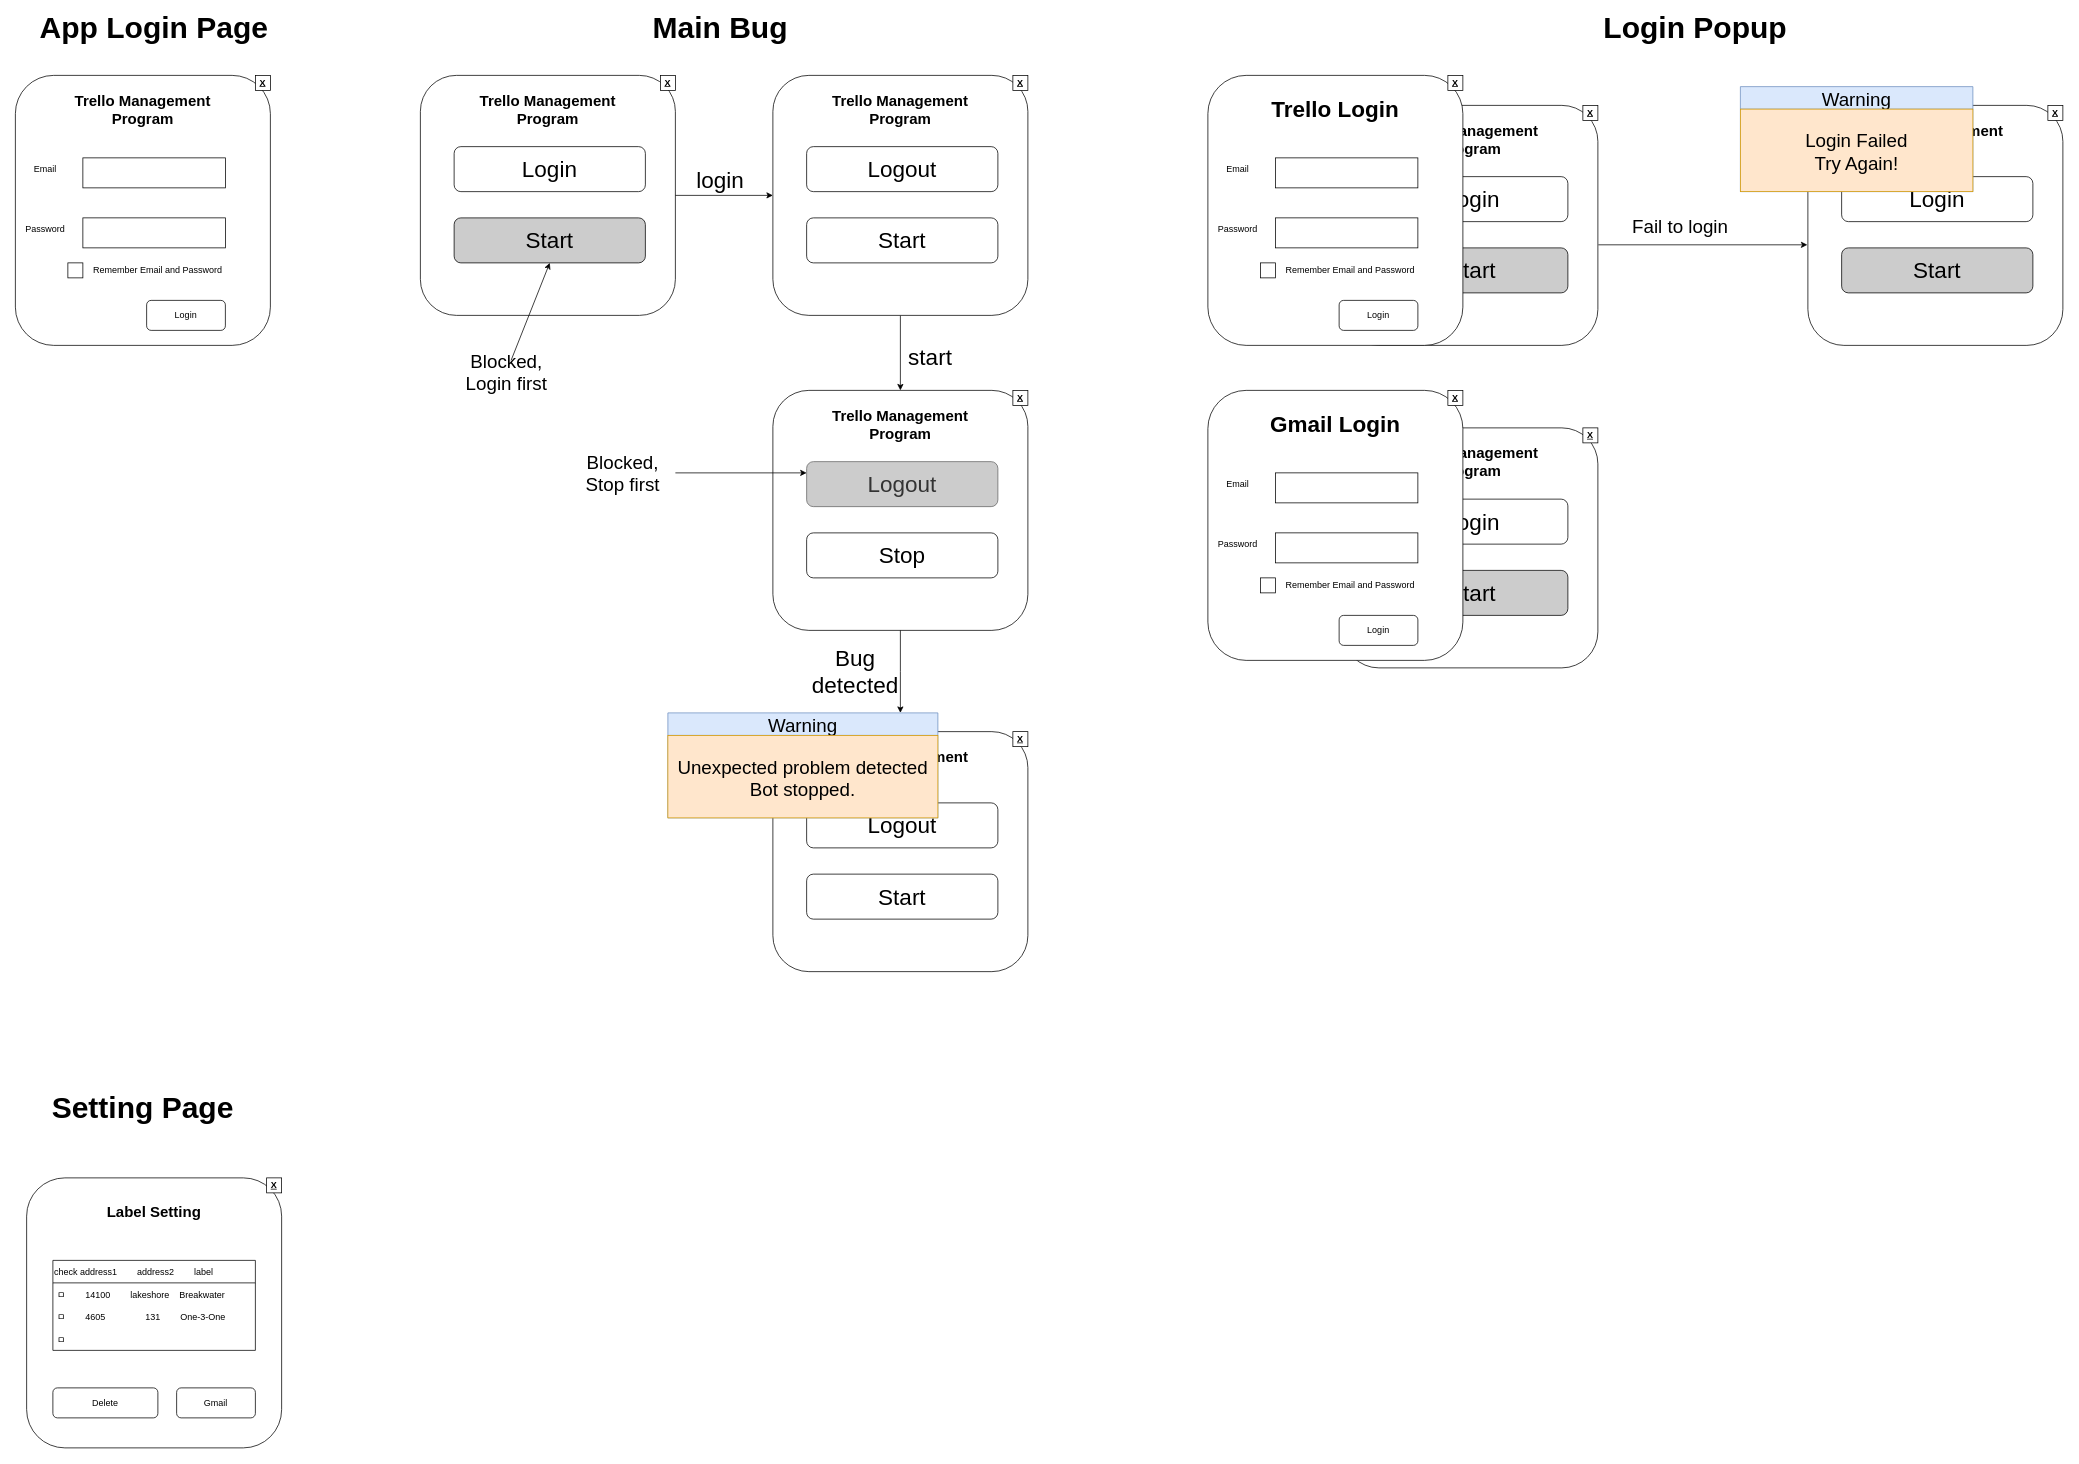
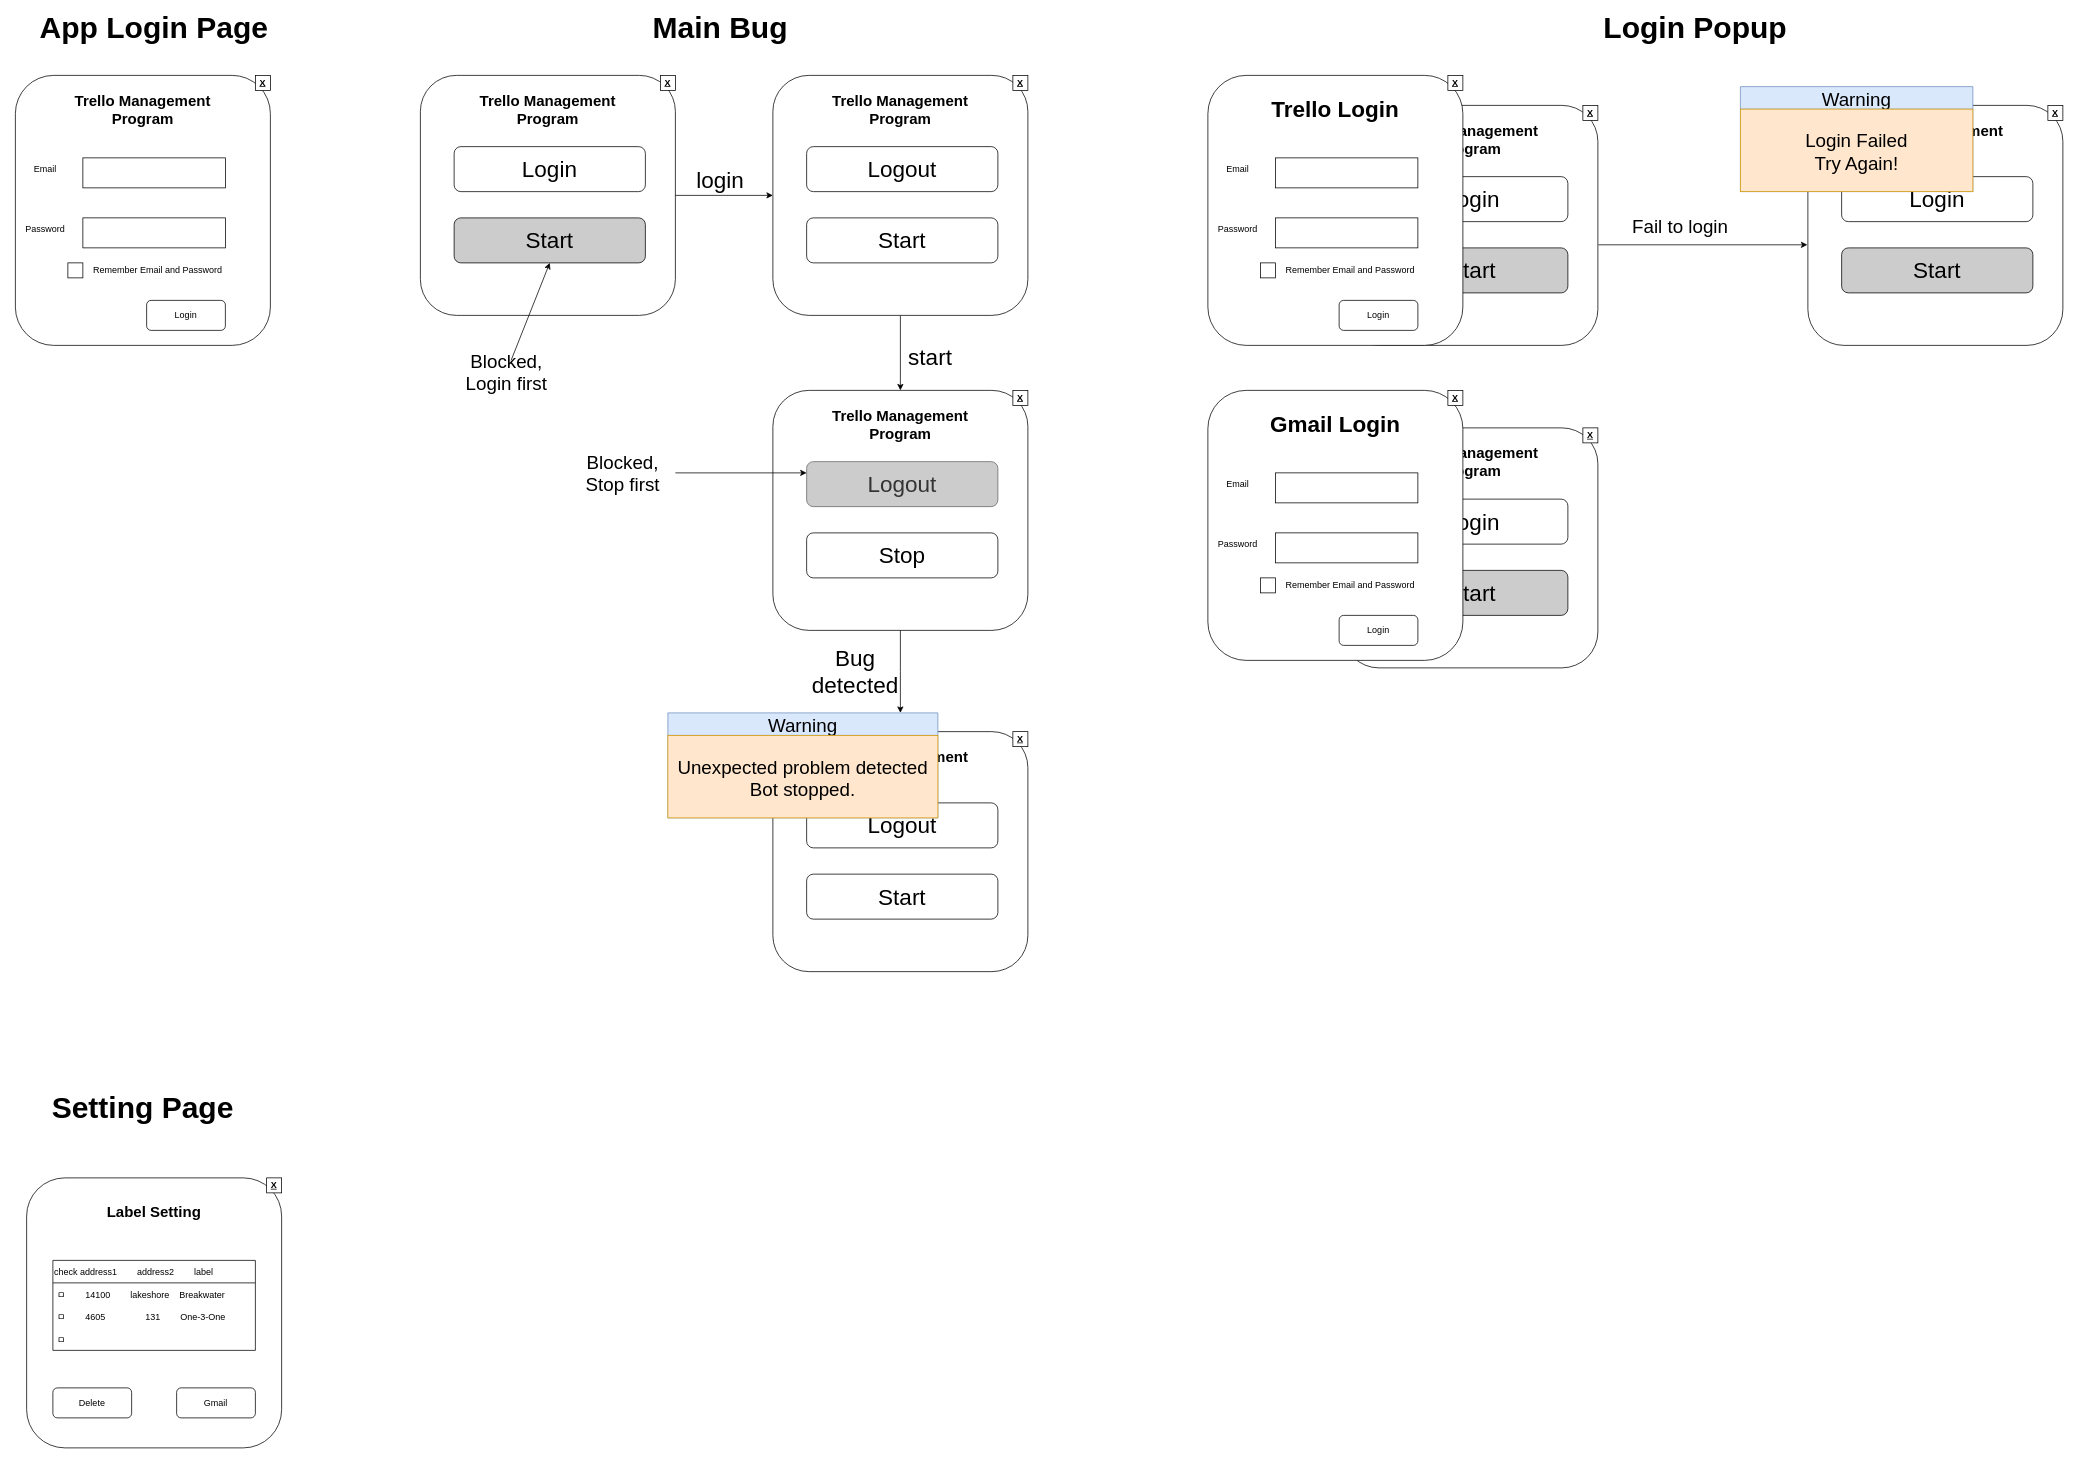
(105, 1403) -> (92, 1403)
